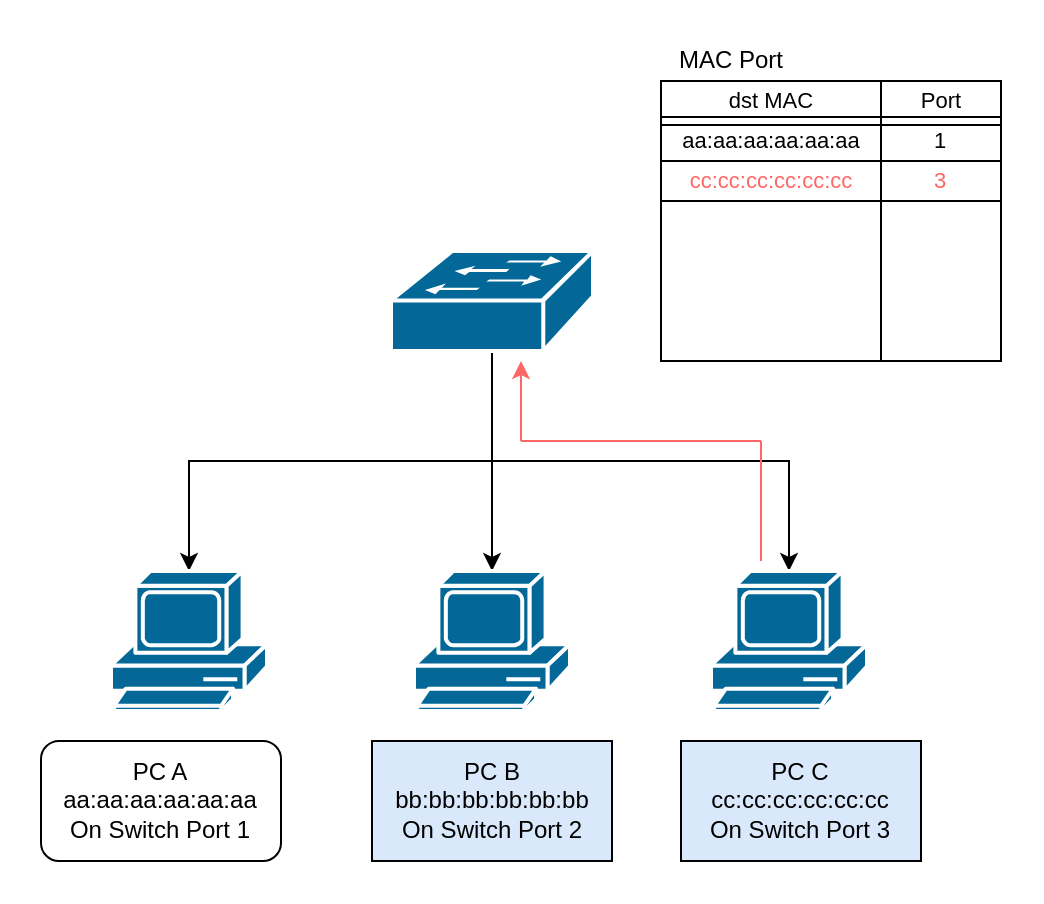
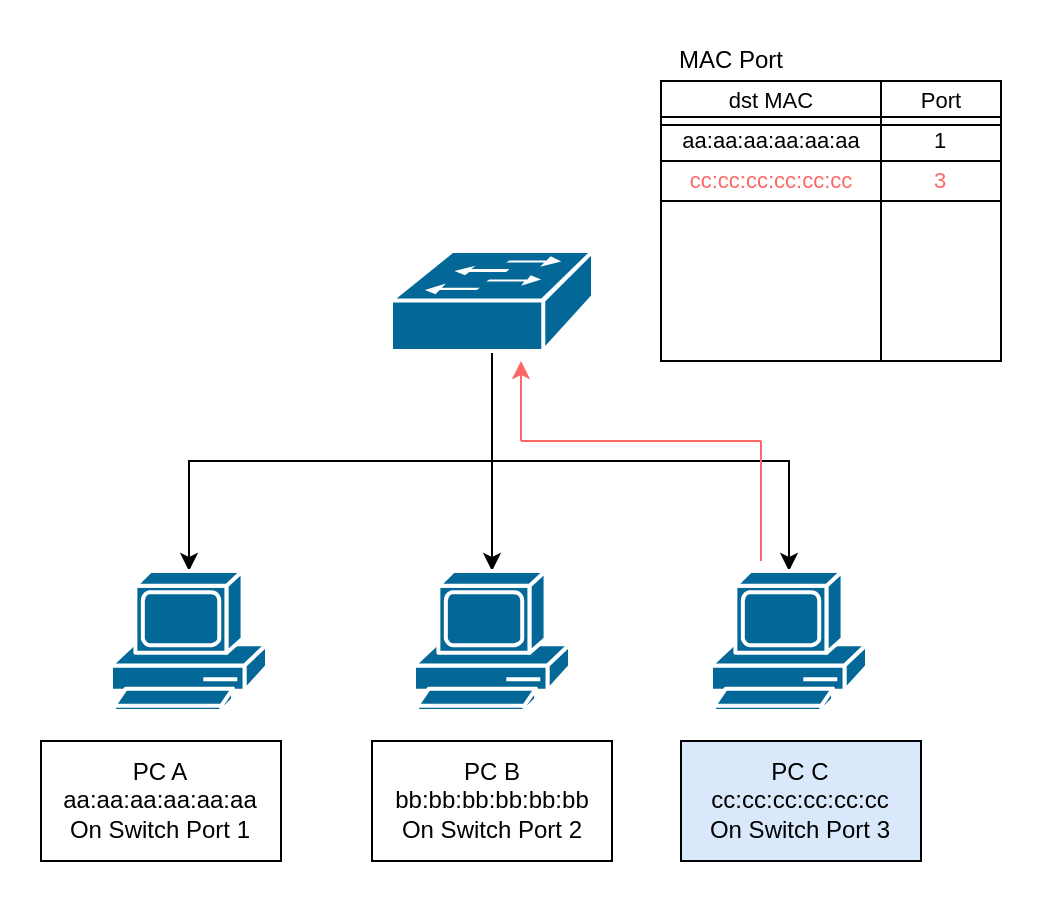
(161, 801) -> (161, 801)
(492, 801) -> (492, 801)
